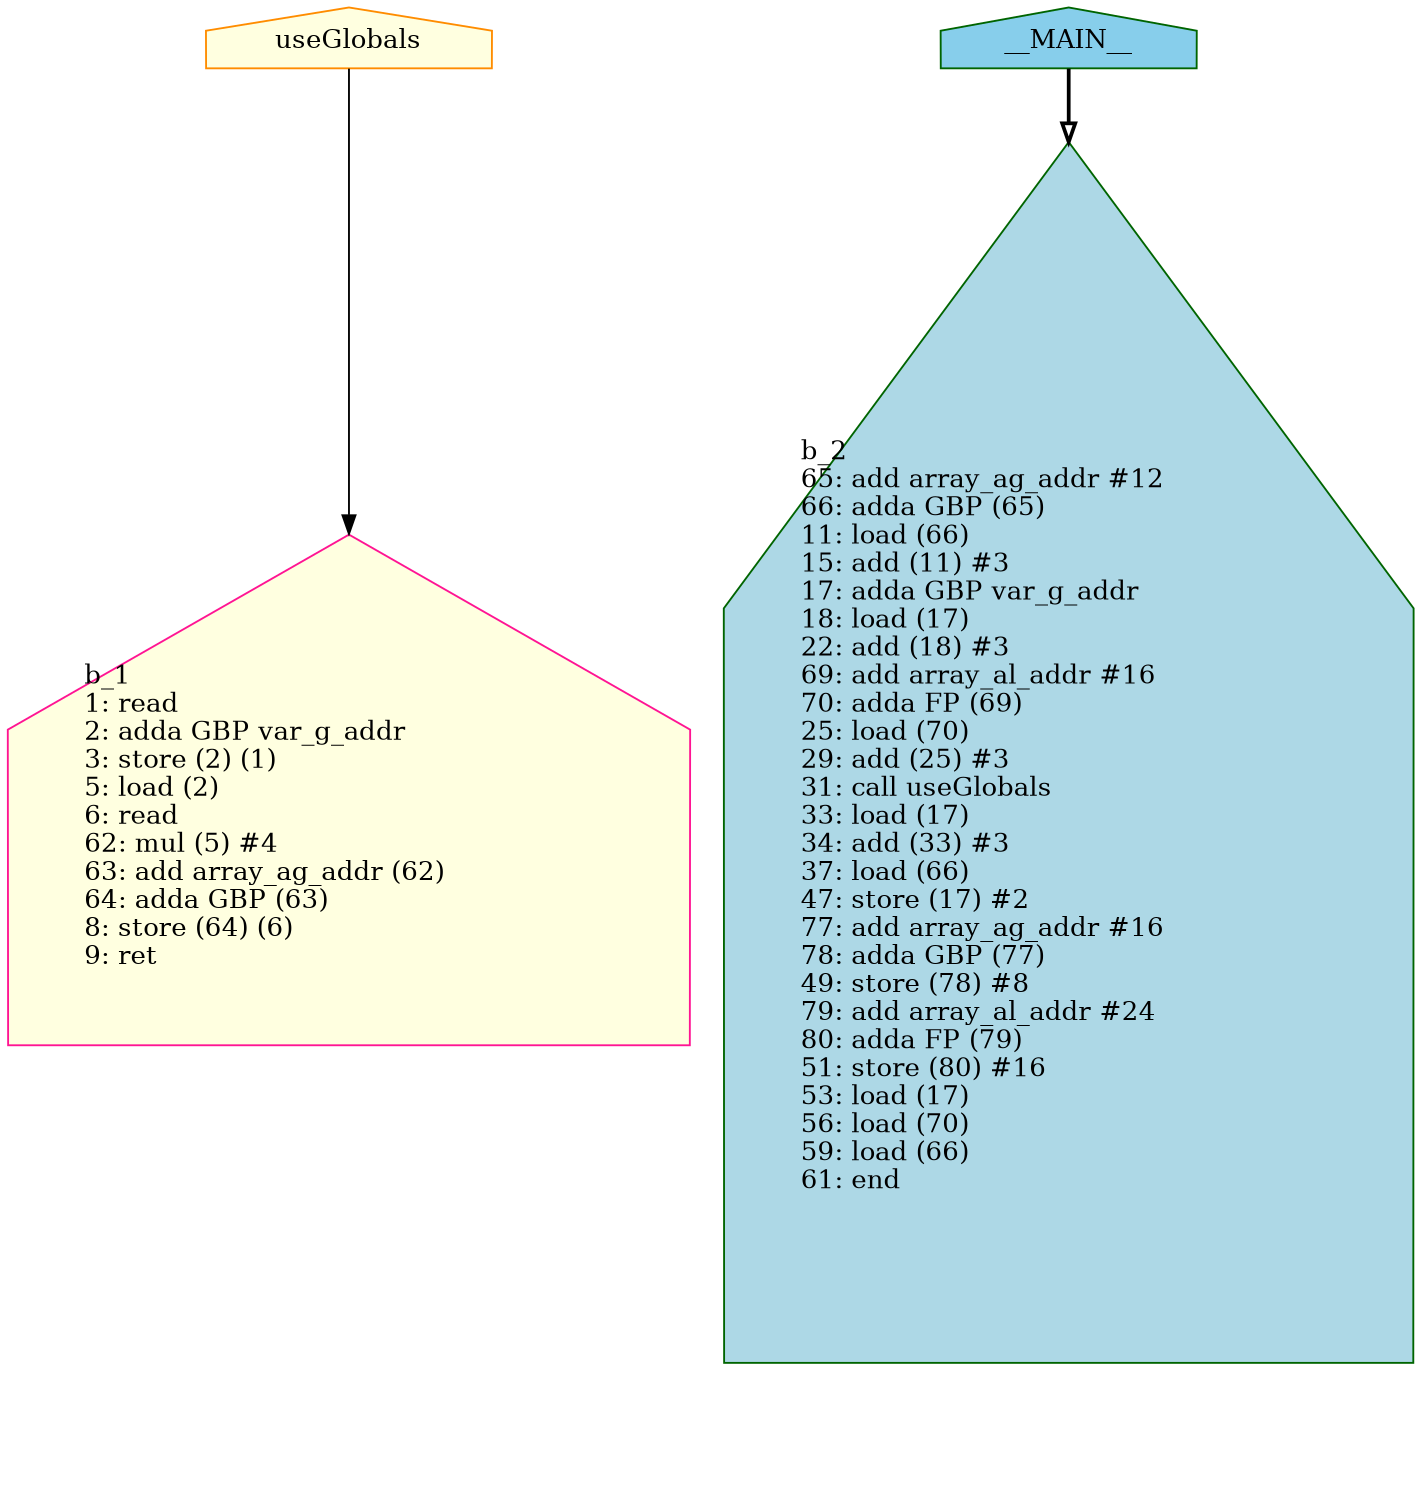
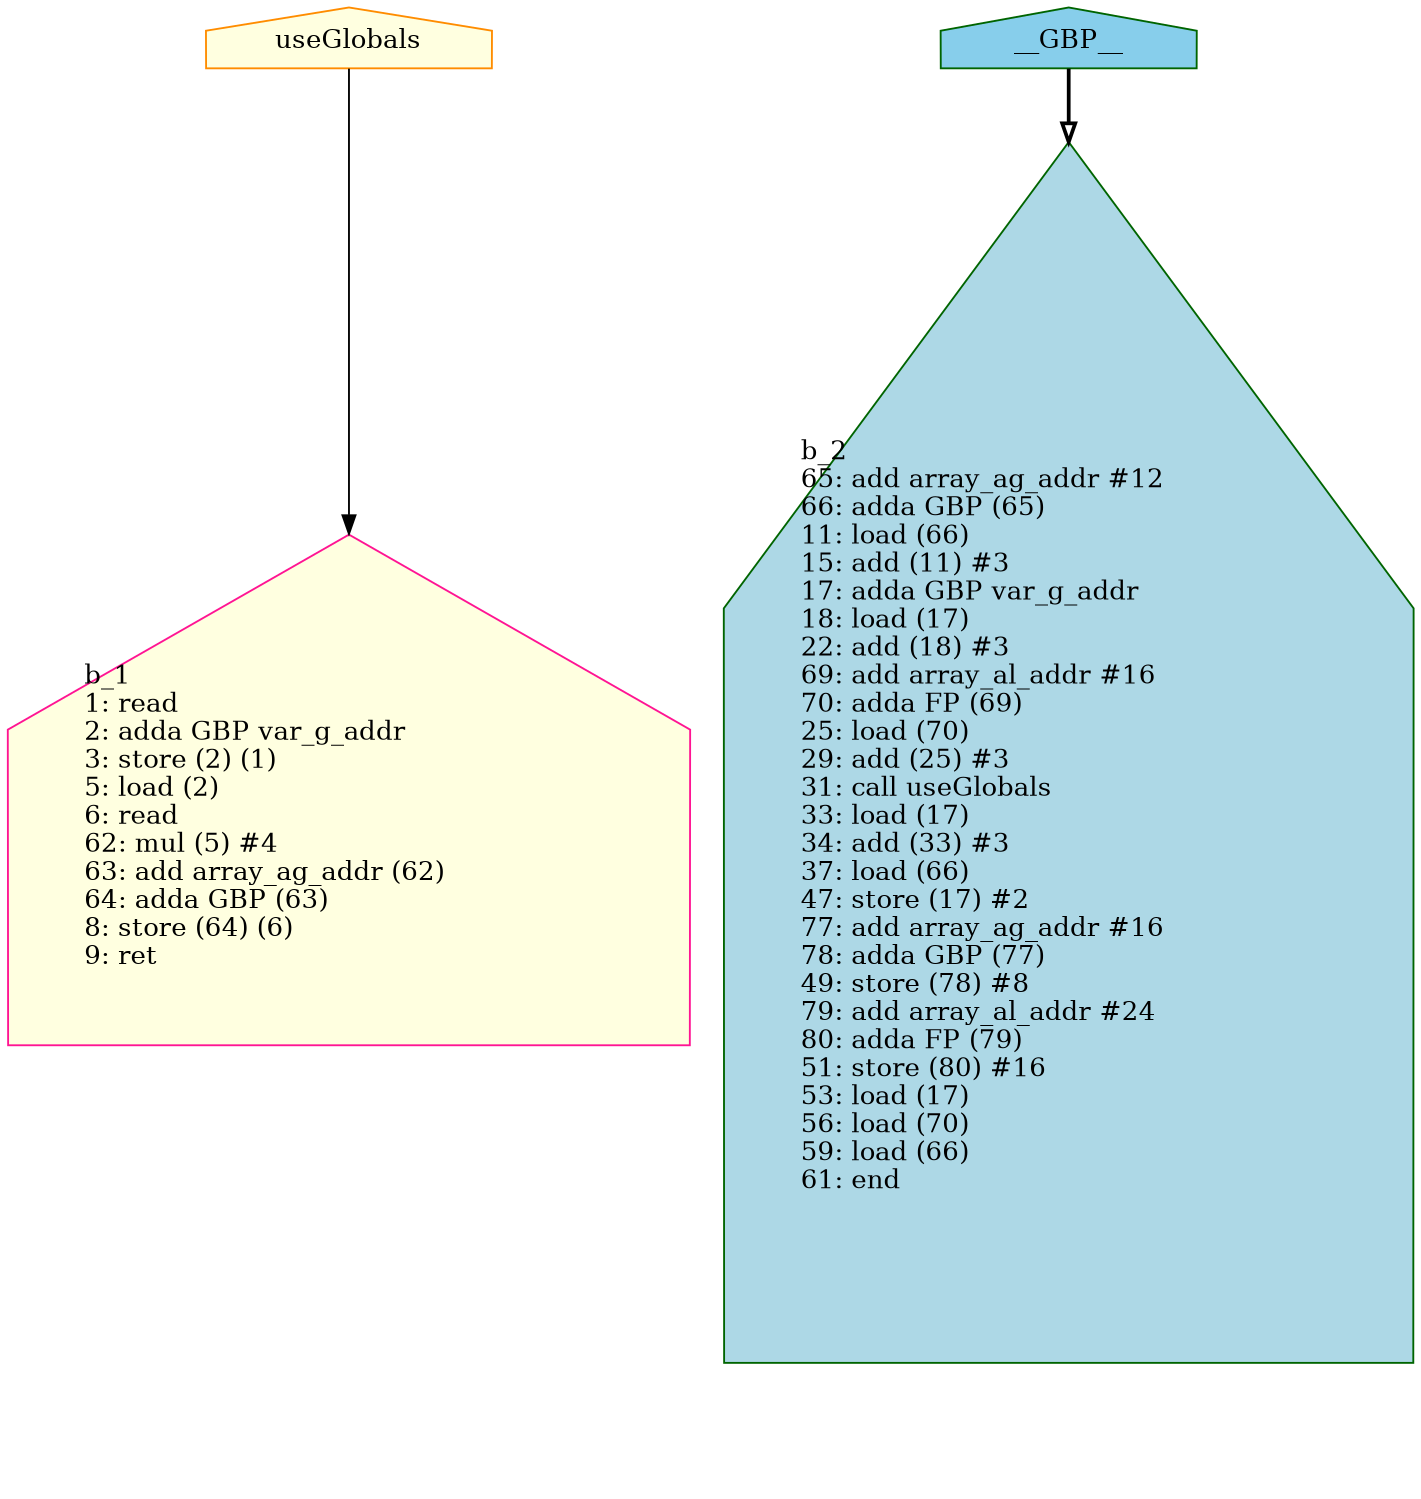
(1069, 41) -> (1069, 41)
